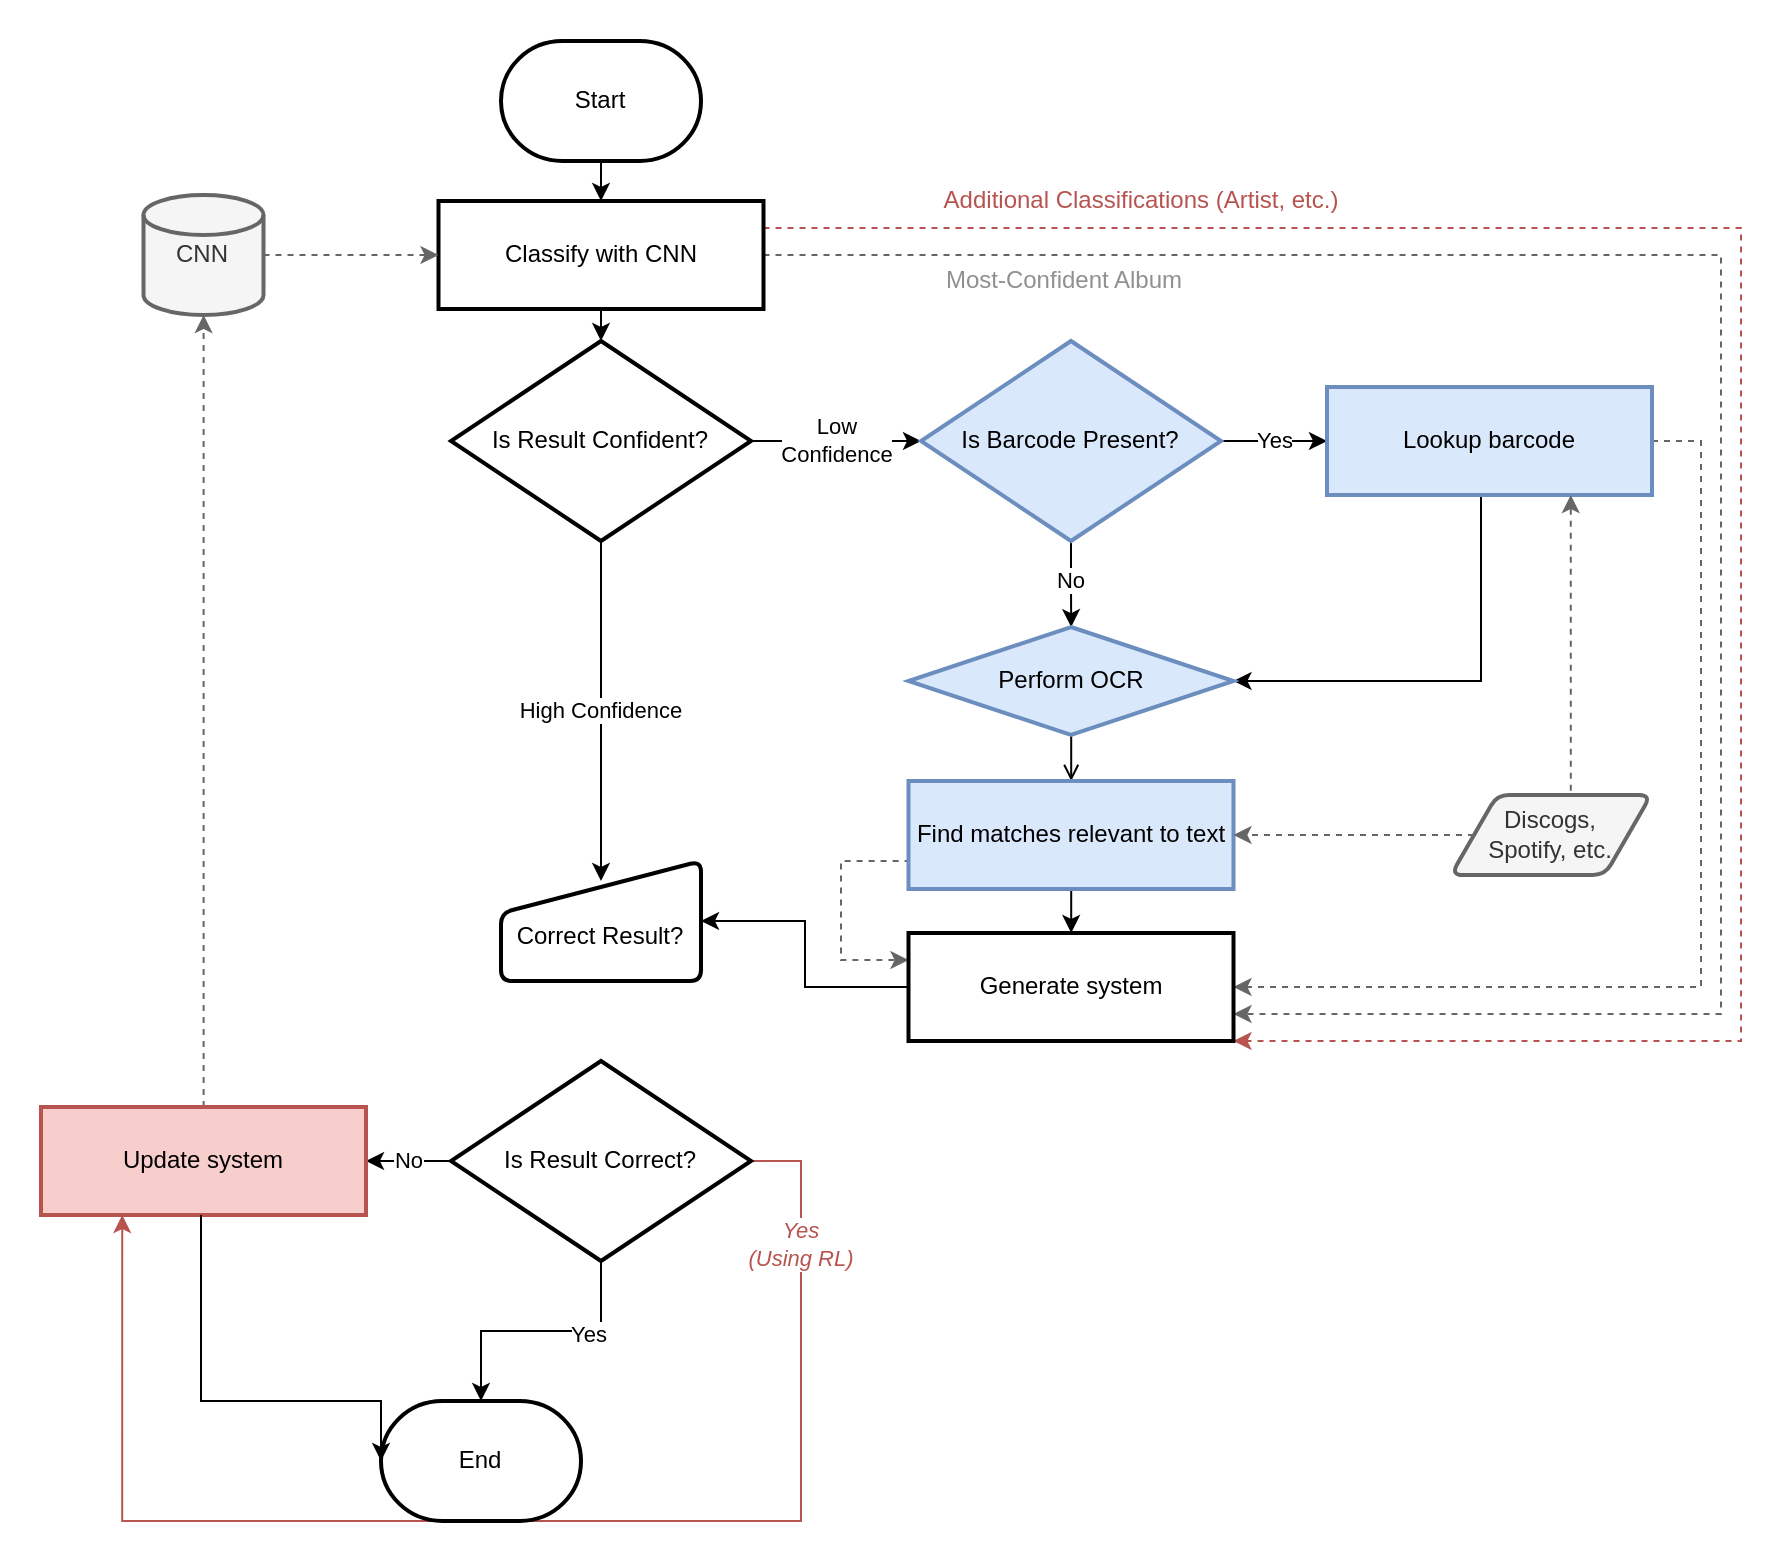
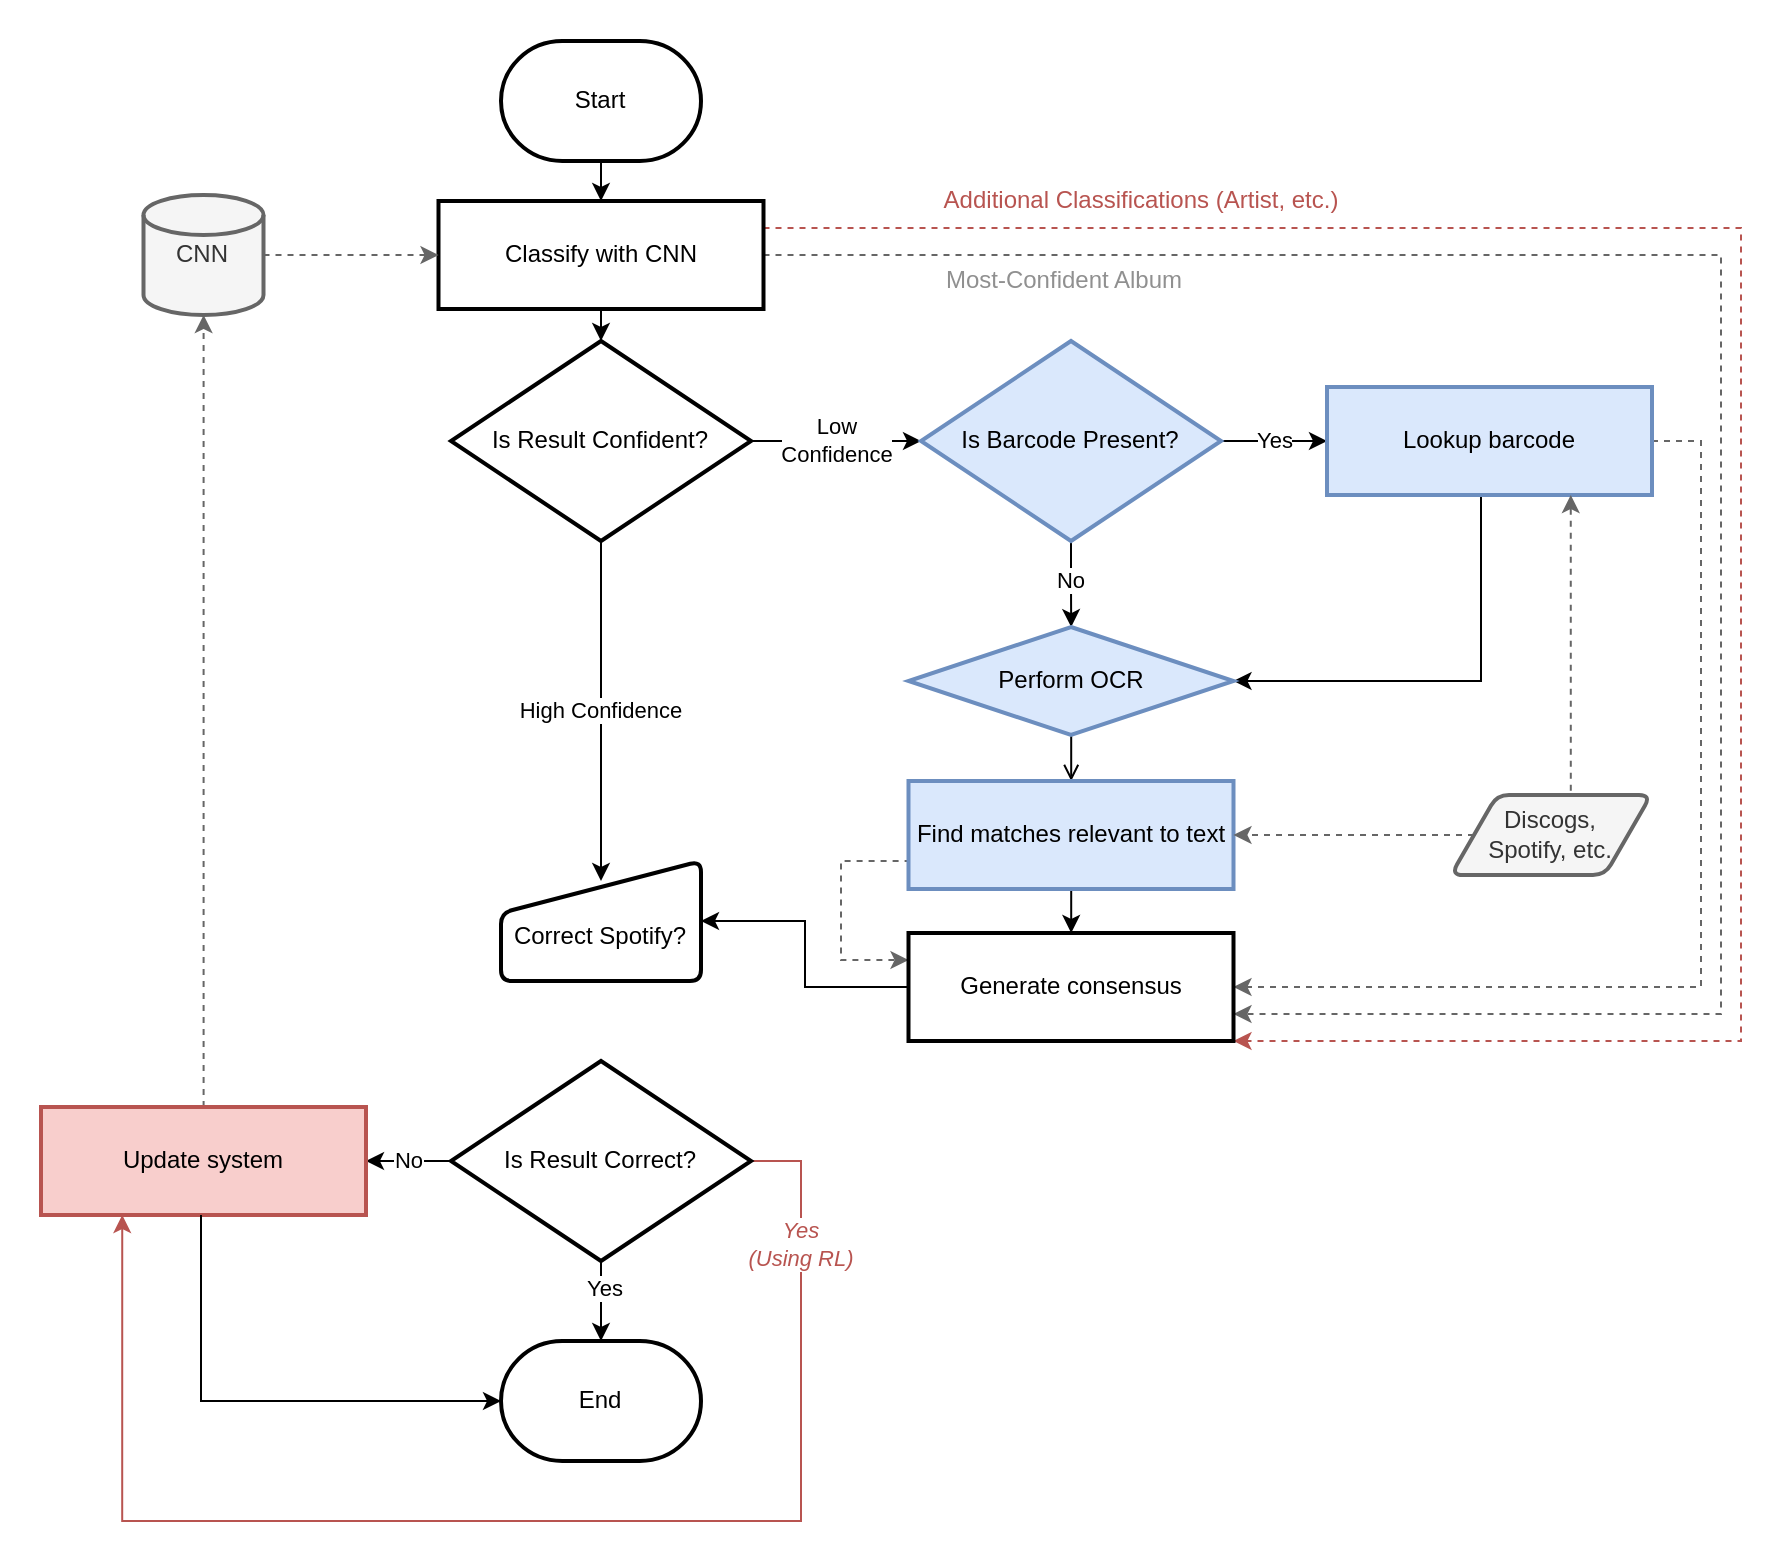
(601, 921) -> (601, 921)
(1072, 987) -> (1072, 987)
(481, 1461) -> (601, 1401)
